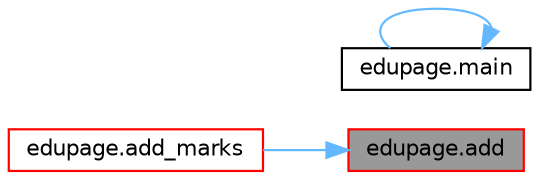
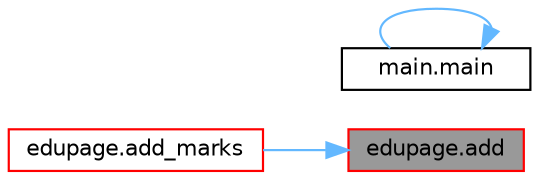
(436, 69) -> (436, 69)
